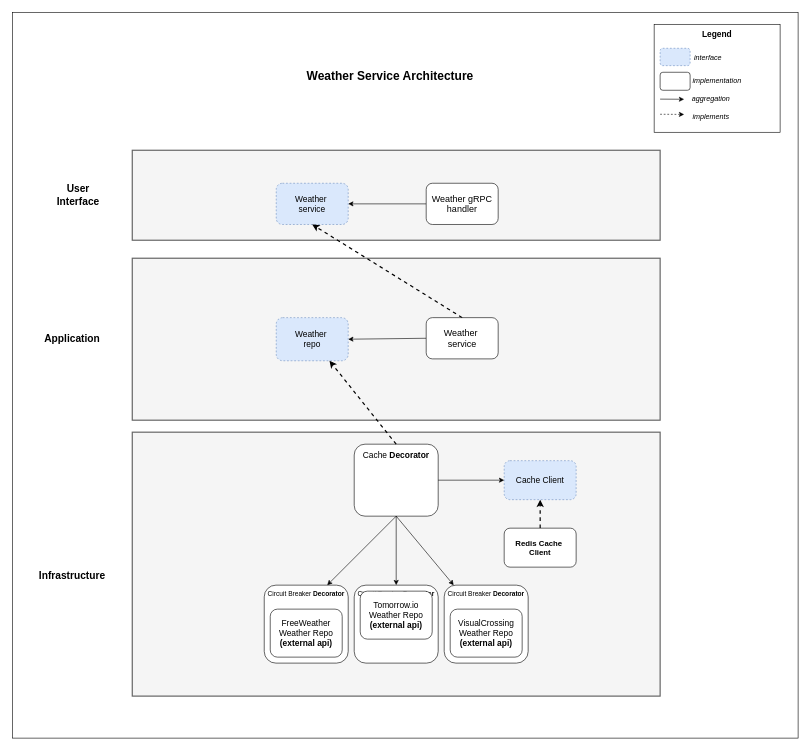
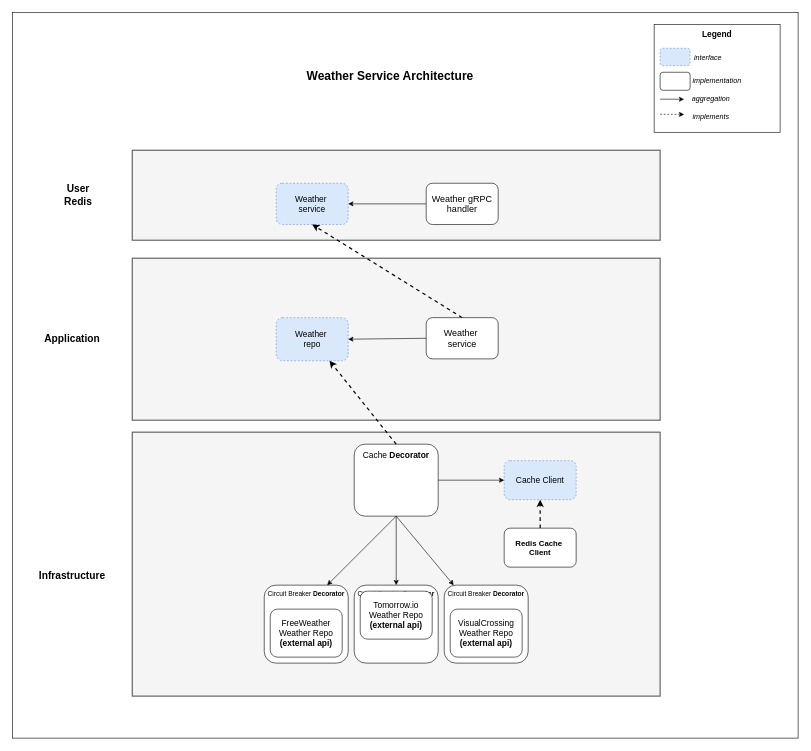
(78, 195) -> (78, 195)
